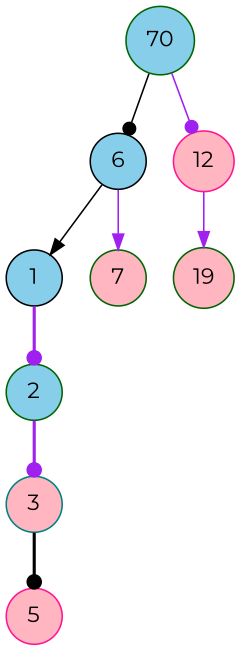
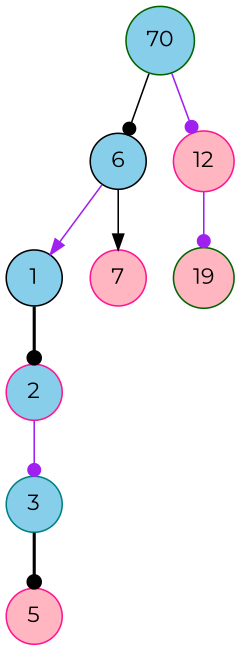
(118, 212) -> (118, 212)
(81, 213) -> (81, 213)
(204, 213) -> (204, 213)
(118, 278) -> (118, 278)
(34, 329) -> (34, 329)
(34, 392) -> (34, 392)
(34, 442) -> (34, 442)
(34, 504) -> (34, 504)
